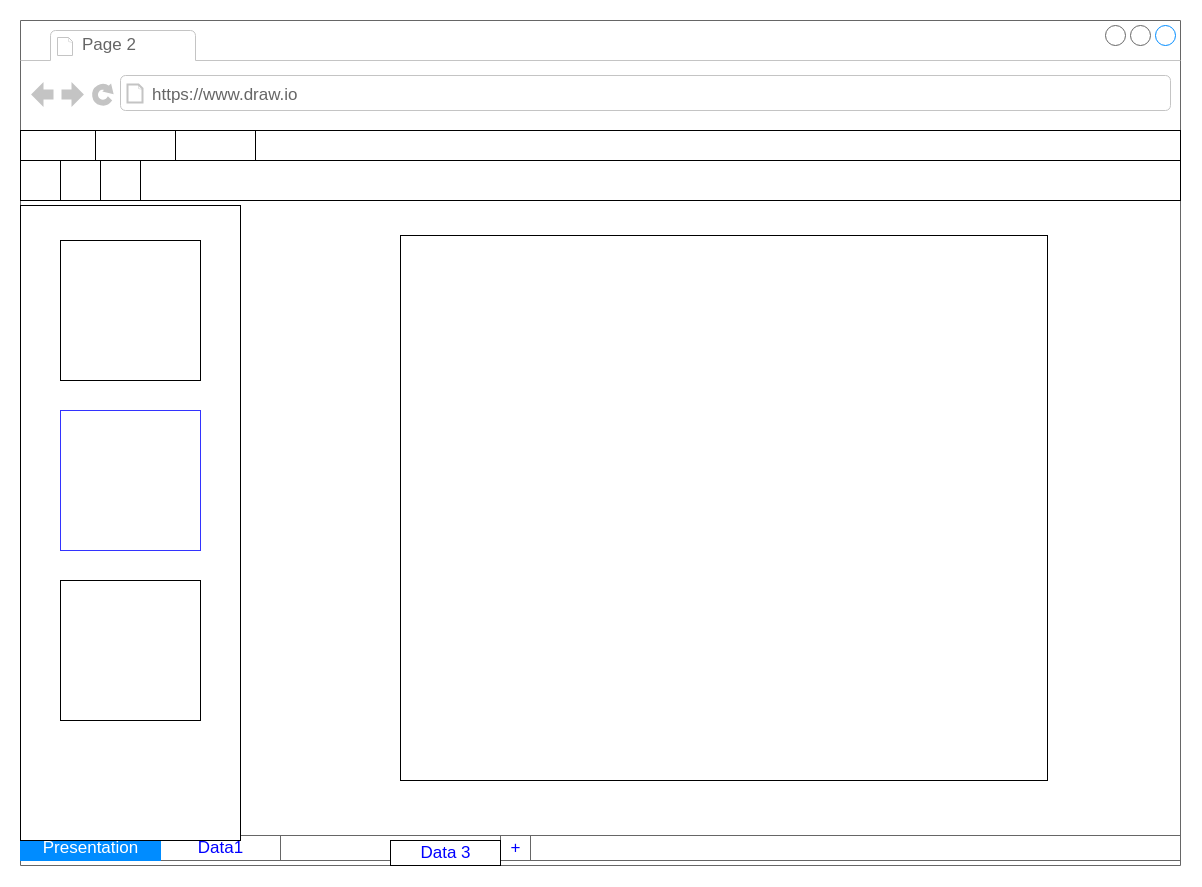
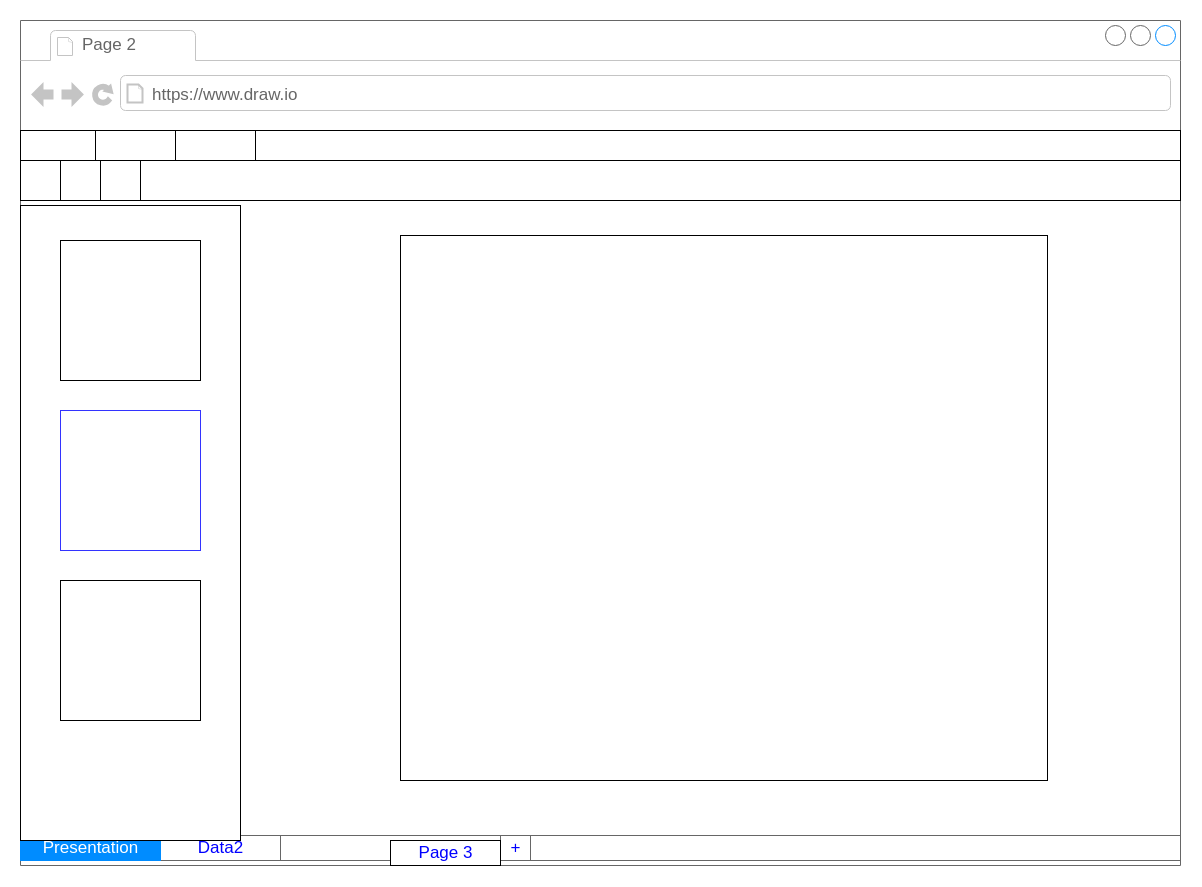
(221, 849) -> (221, 849)
(446, 854) -> (446, 854)
